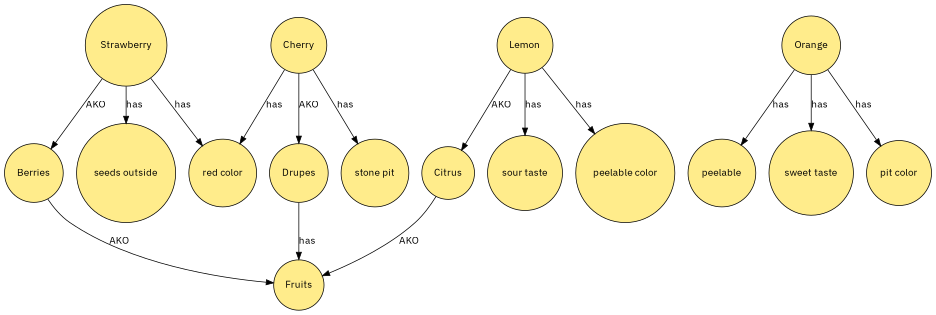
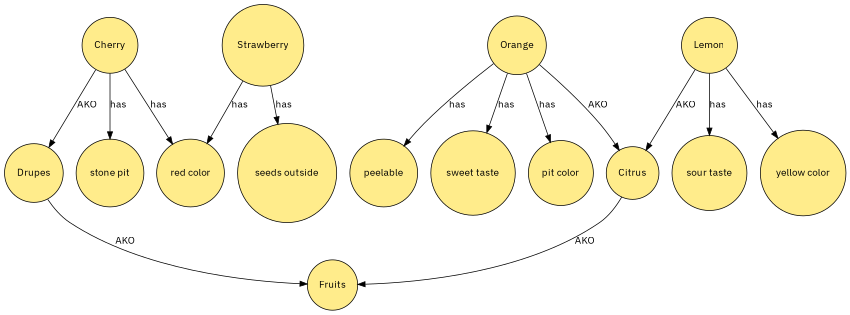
none -> (580, 102)
(34, 173) -> none
(625, 173) -> (803, 173)
(307, 241) -> (125, 241)
